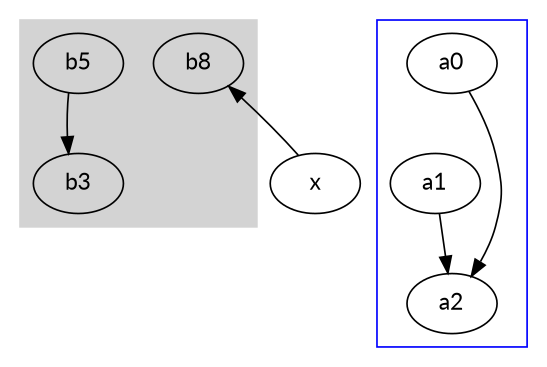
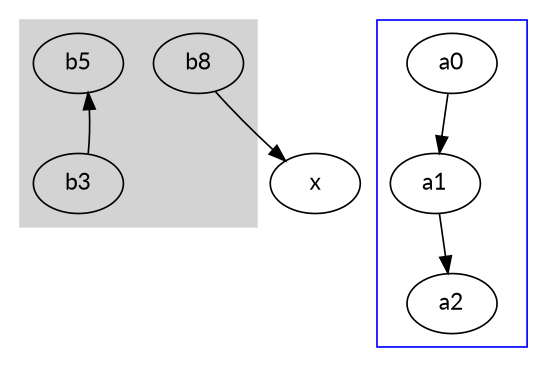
(67, 115) -> (90, 132)
(270, 126) -> (243, 121)
(500, 176) -> (445, 115)
